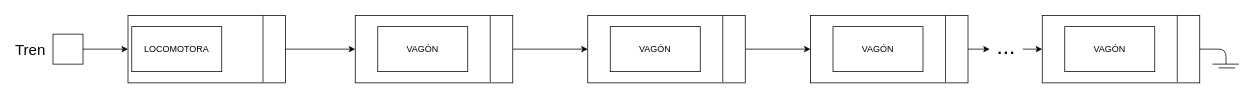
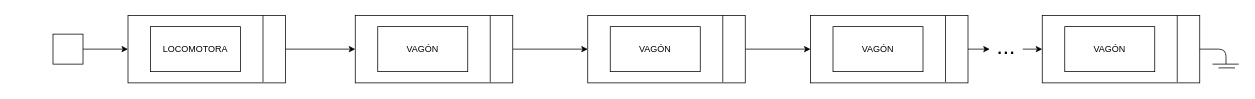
(30, 49) -> none
(177, 49) -> (195, 49)
